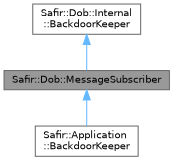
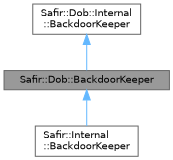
(87, 80) -> (87, 80)
(87, 141) -> (87, 141)
